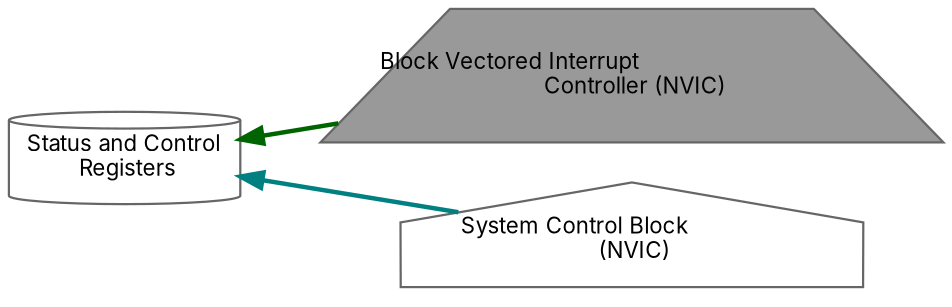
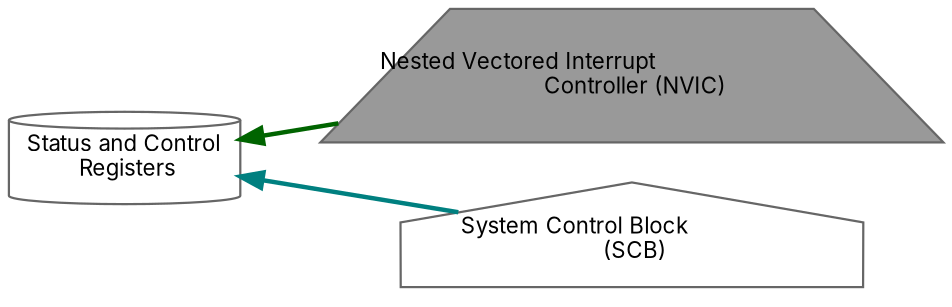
(632, 76) -> (632, 76)
(632, 240) -> (632, 240)
